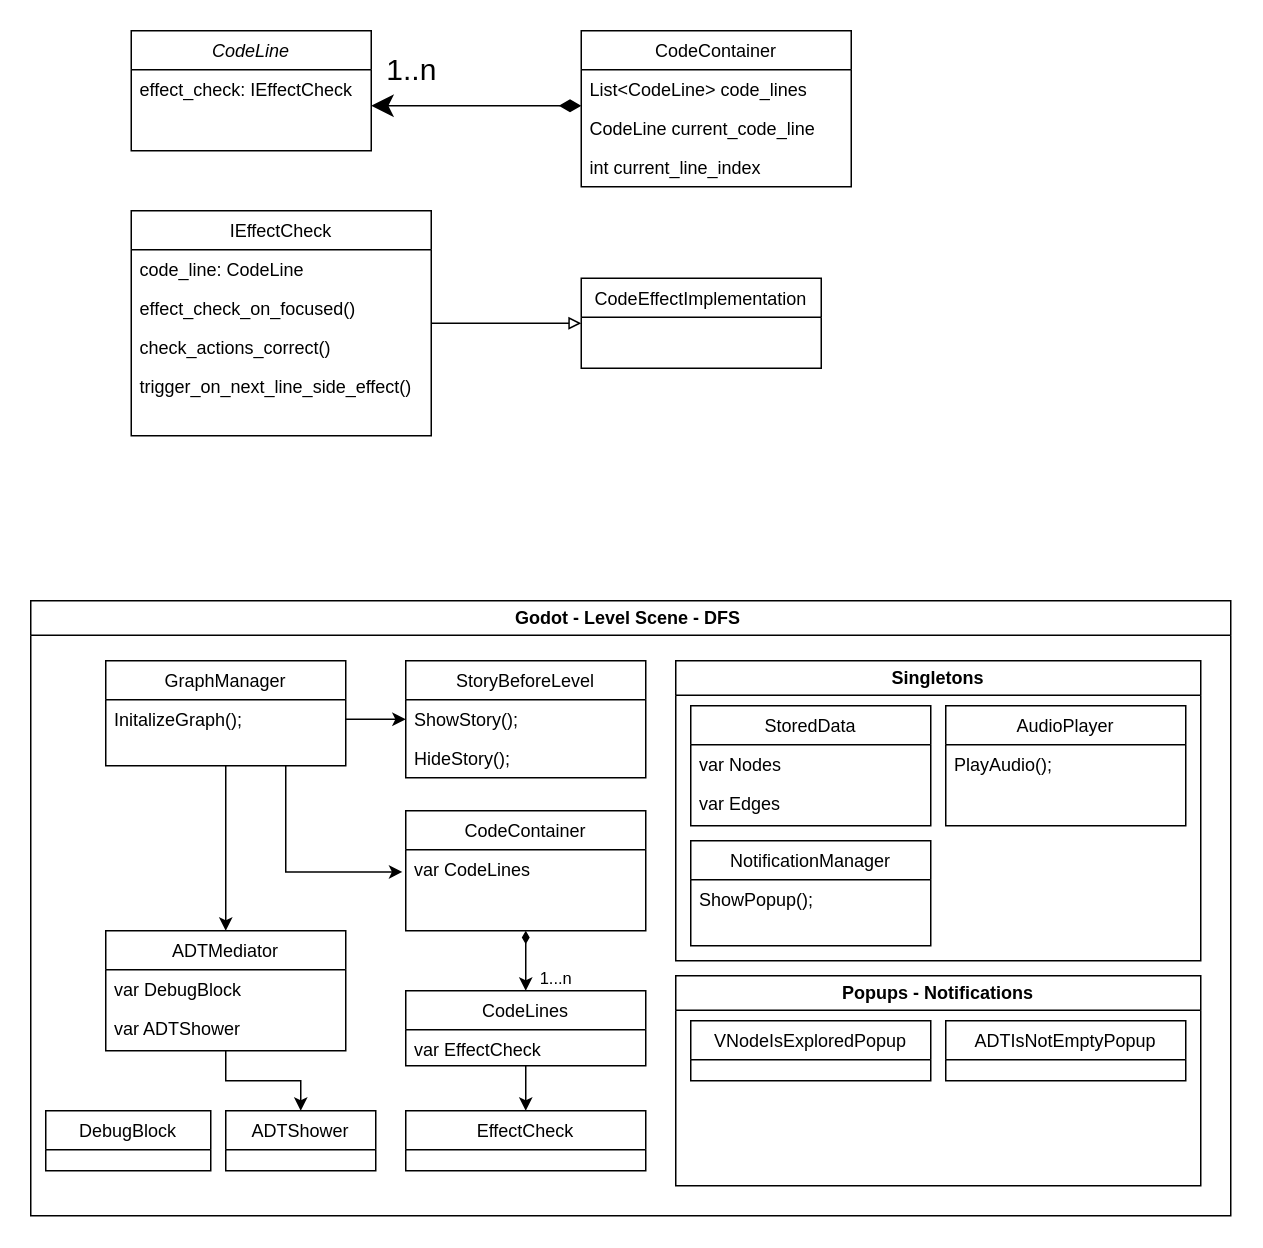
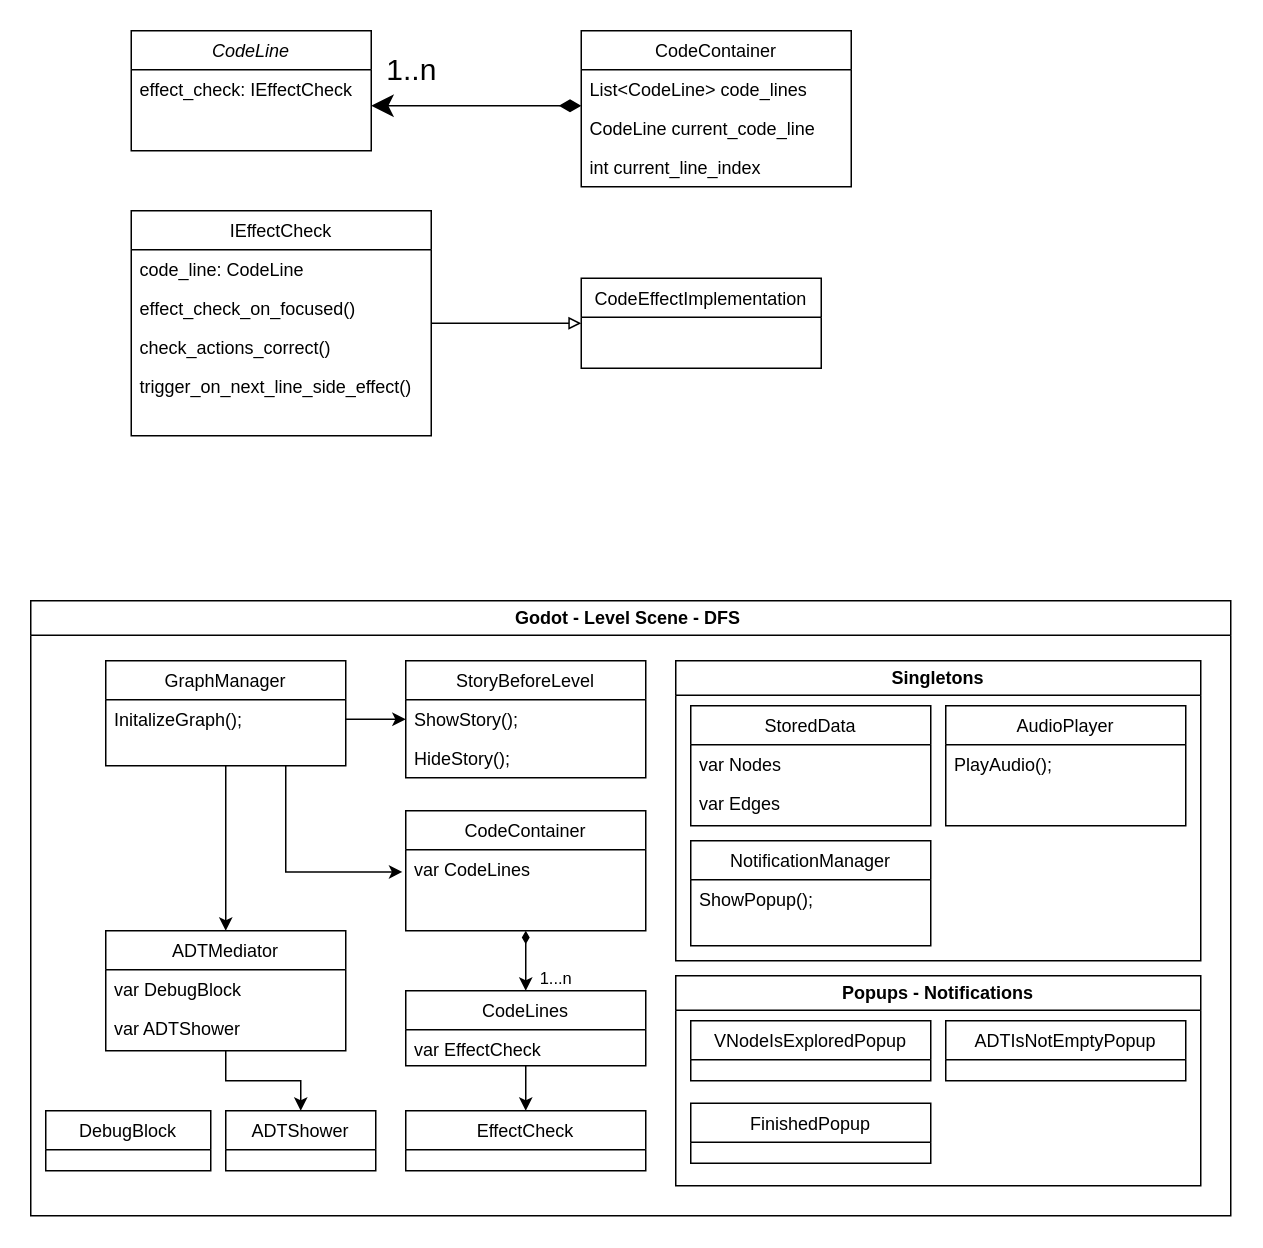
none -> (811, 1133)
